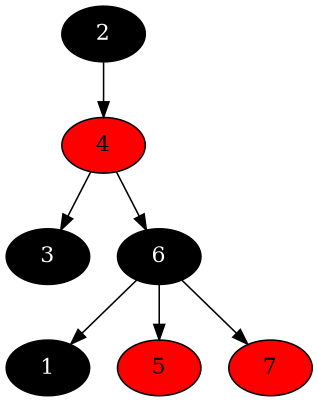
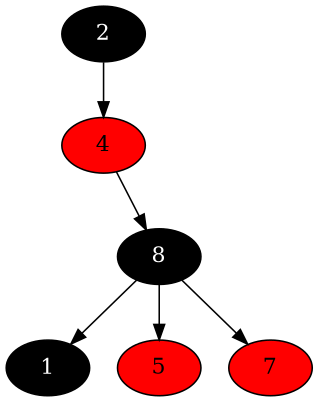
(48, 257) -> none
(159, 257) -> (159, 257)
